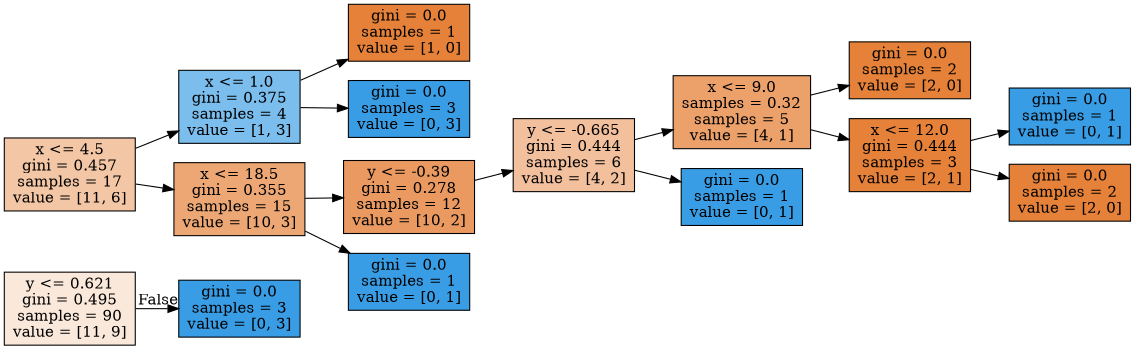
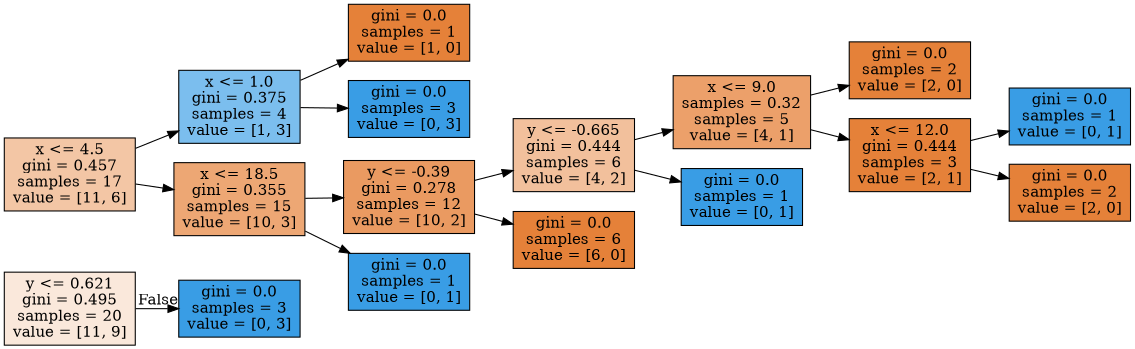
none -> (574, 240)
(70, 309) -> (70, 309)
